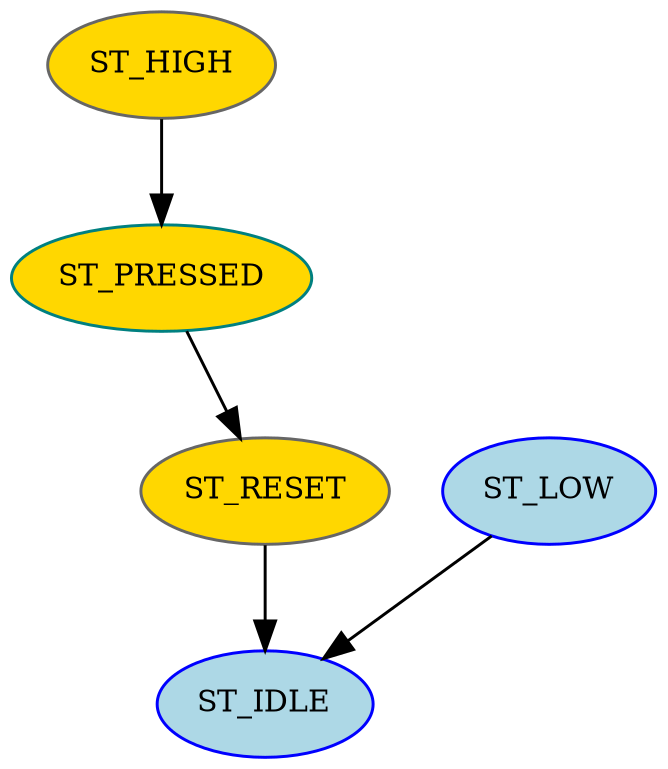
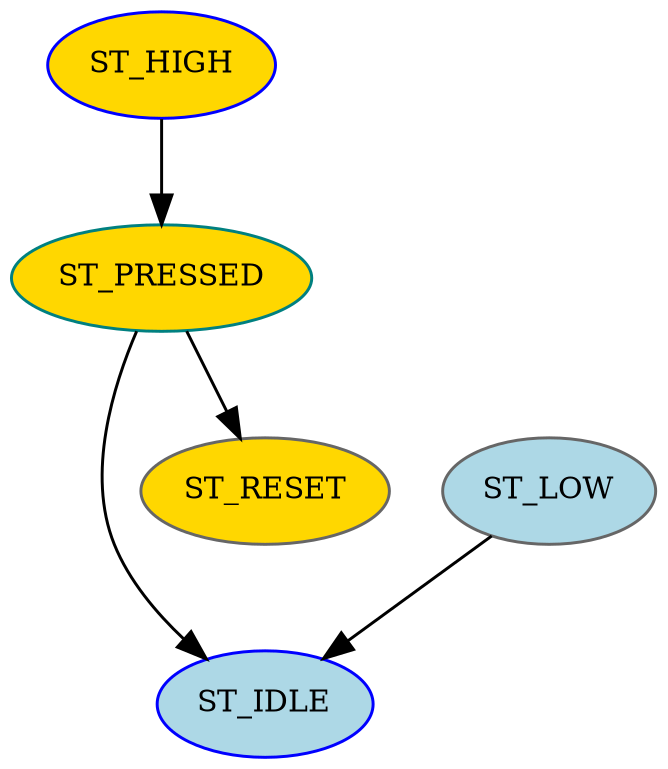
(162, 65) -> (162, 65)
(549, 491) -> (549, 491)
(265, 583) -> (103, 495)
